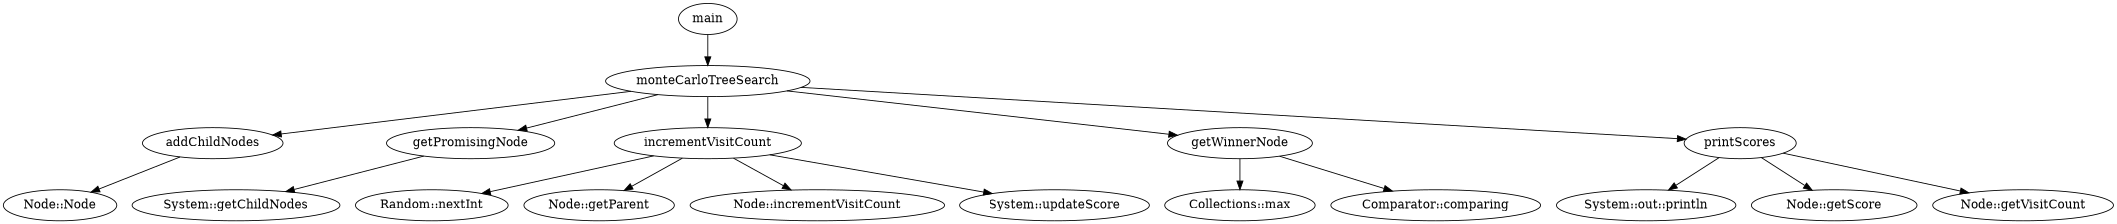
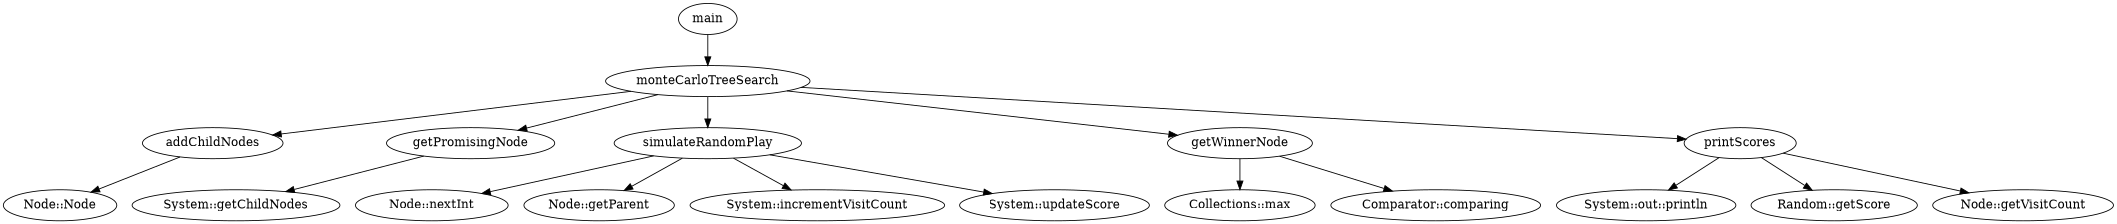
(708, 143) -> (708, 143)
(432, 205) -> (432, 205)
(817, 205) -> (817, 205)
(1834, 205) -> (1834, 205)
